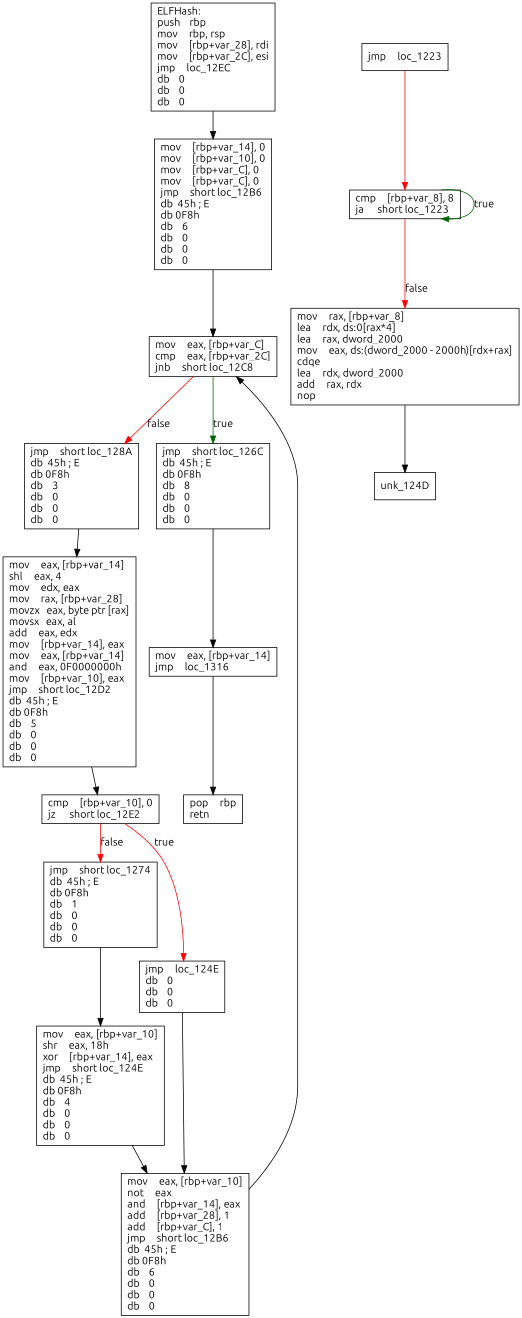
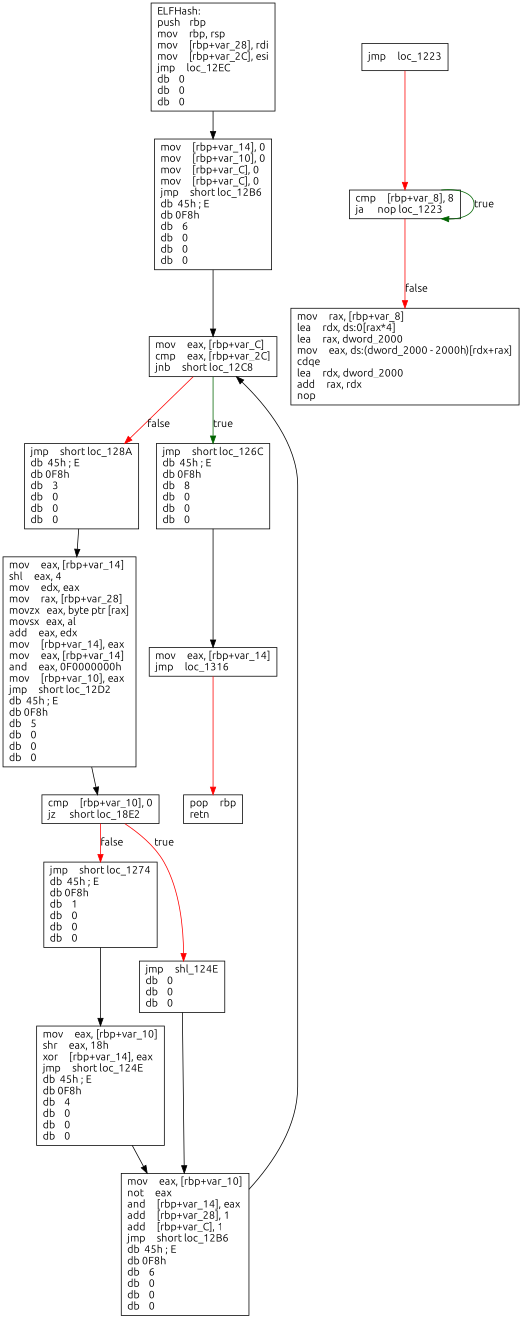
(405, 204) -> (405, 204)
(405, 486) -> none
(213, 732) -> (213, 732)
(100, 809) -> (100, 809)
(182, 987) -> (182, 987)
